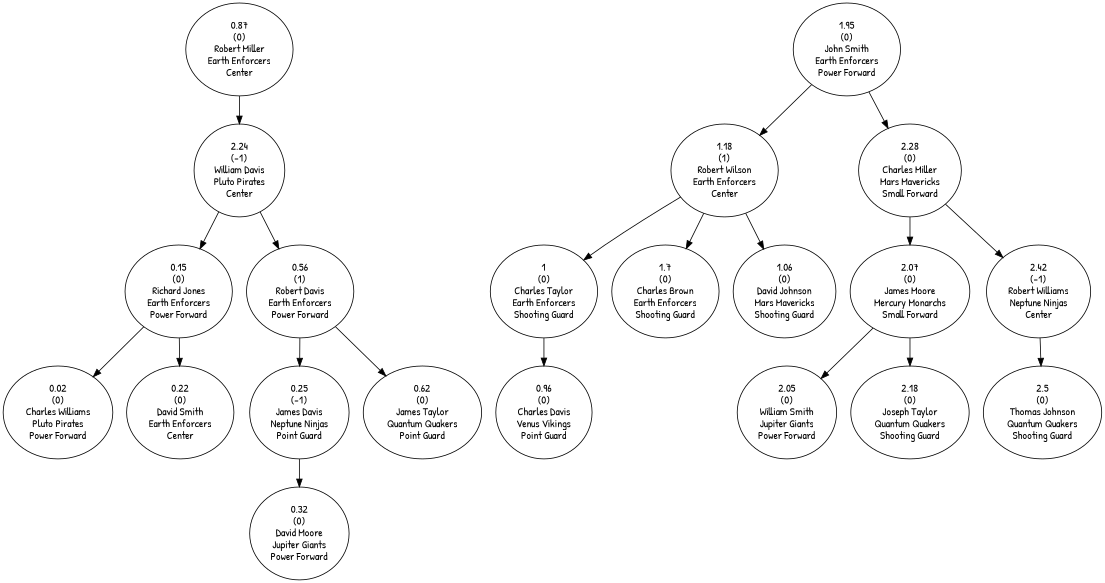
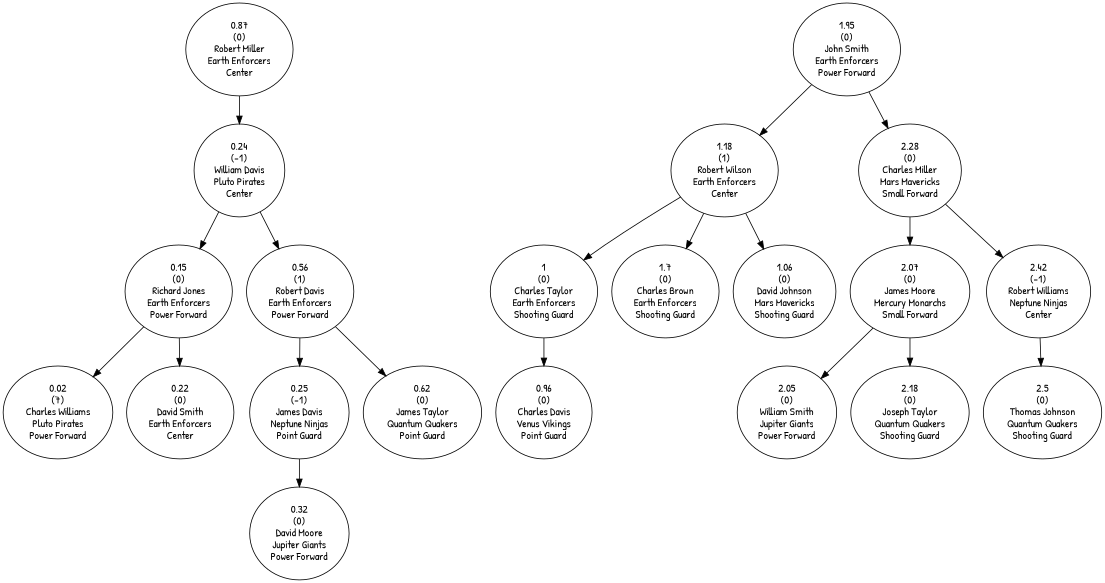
(239, 170) -> (239, 170)
(58, 412) -> (58, 412)
